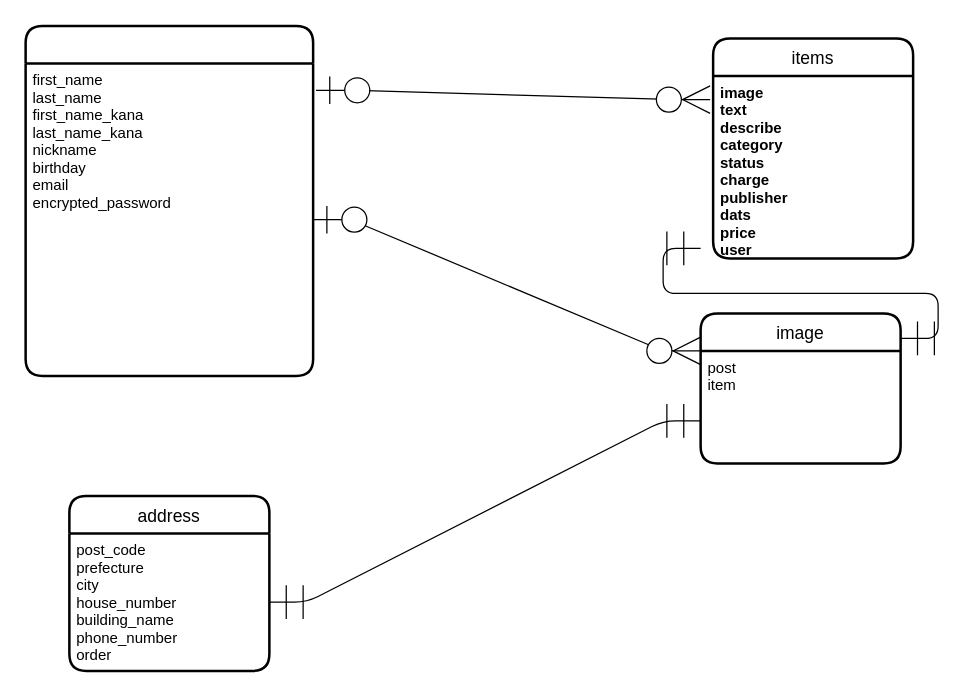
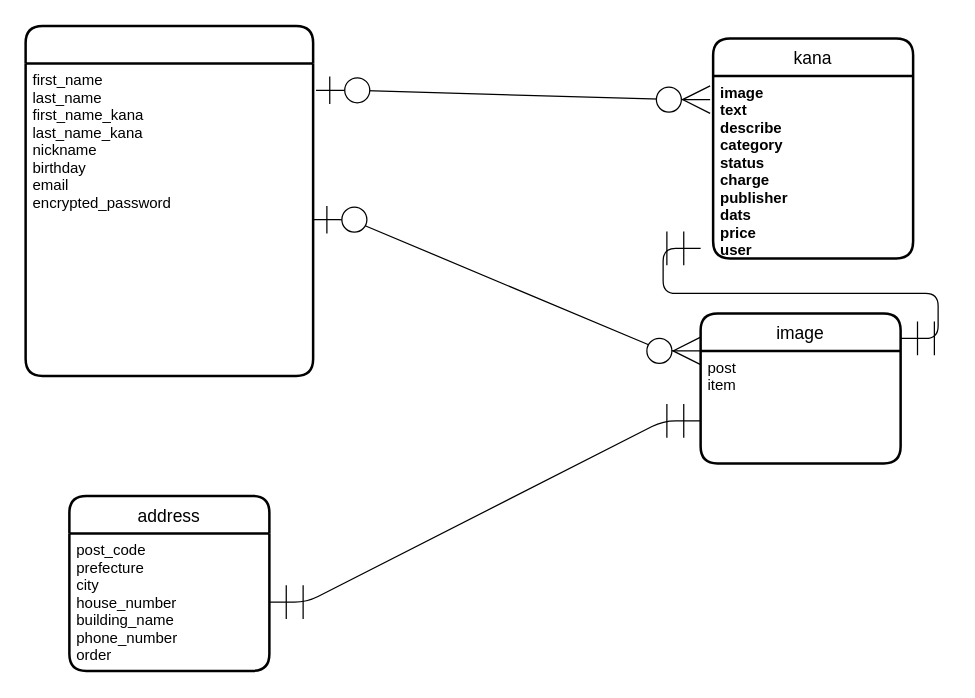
(813, 58) -> (813, 58)
